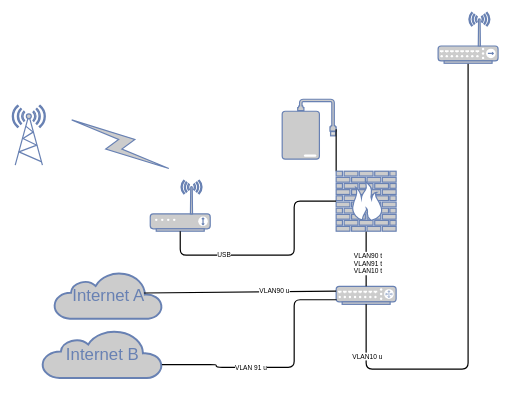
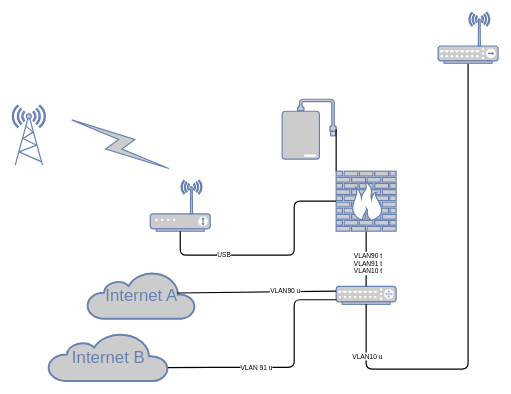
(108, 296) -> (141, 296)
(102, 354) -> (108, 357)
